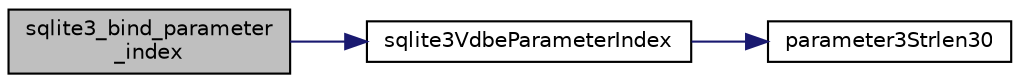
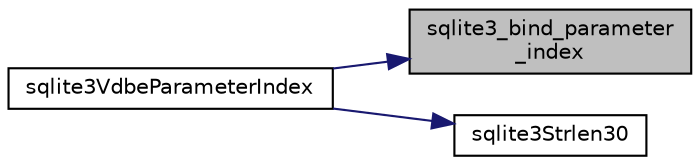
(318, 42) -> (360, 65)
(890, 42) -> (550, 135)
